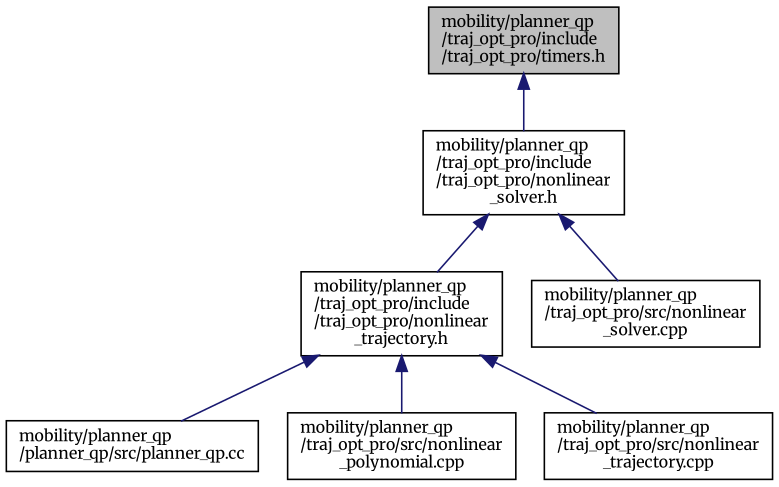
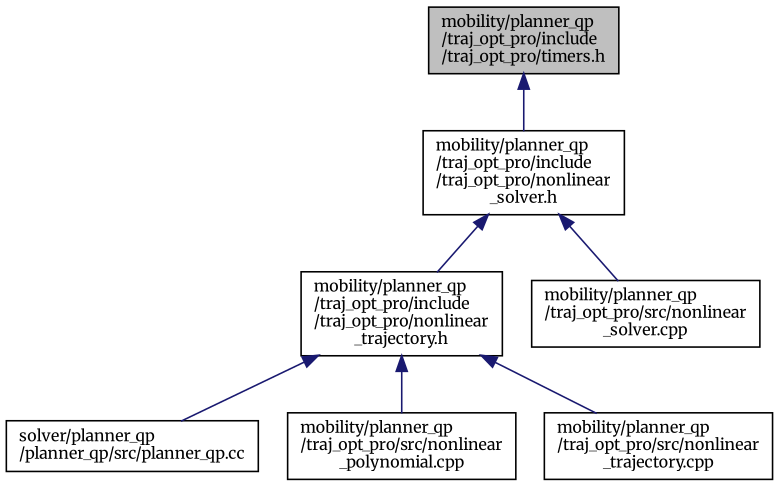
(132, 446) -> (132, 446)
